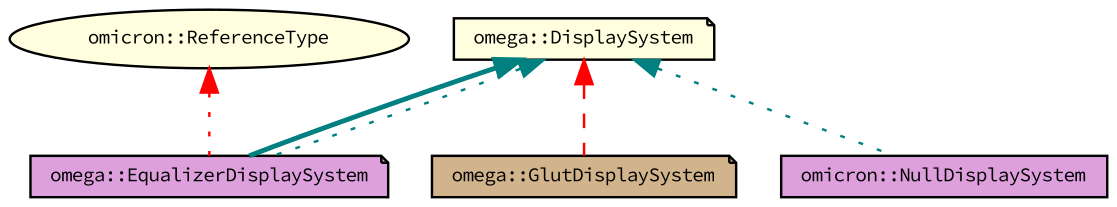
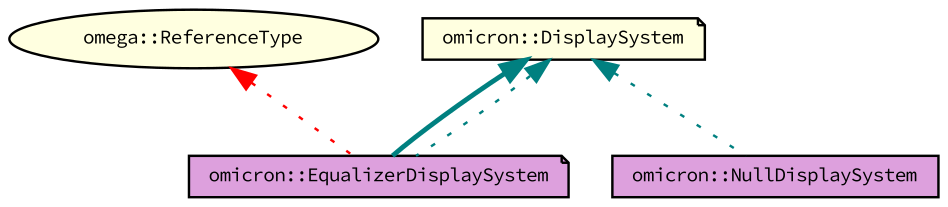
(209, 39) -> (194, 39)
(584, 39) -> (564, 39)
(209, 177) -> (379, 177)
(584, 177) -> none
